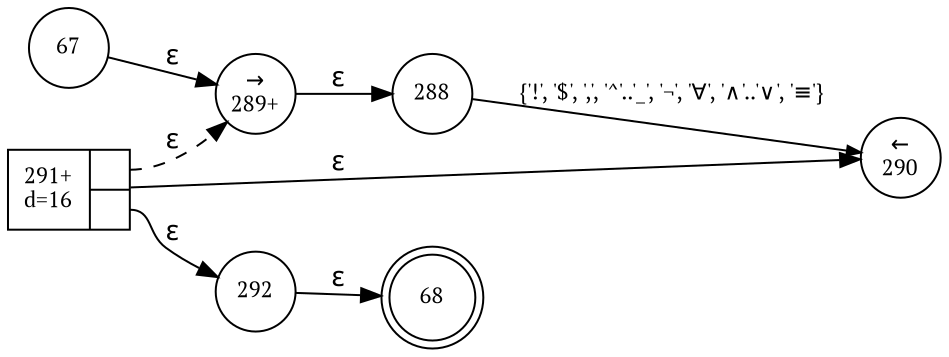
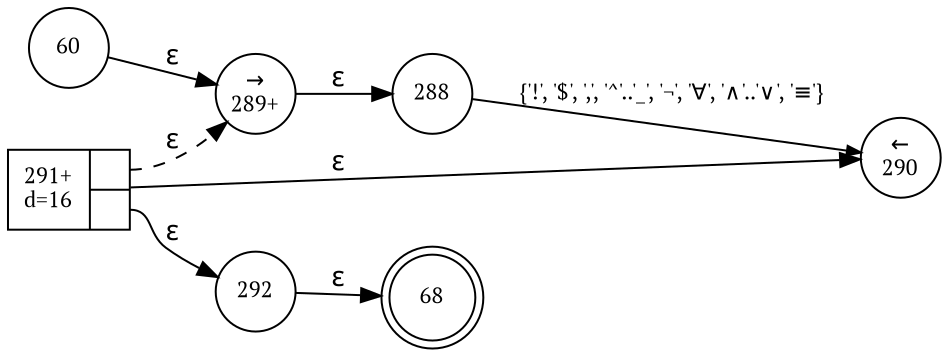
(69, 48) -> (69, 48)
